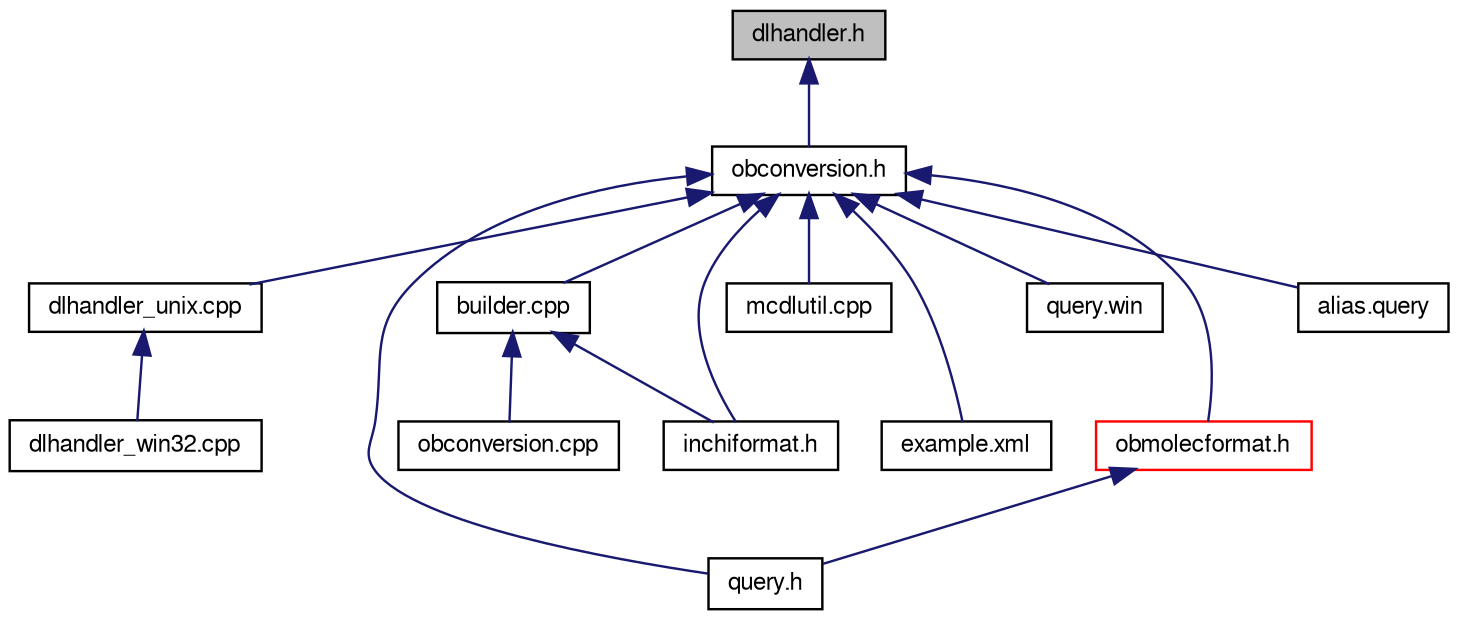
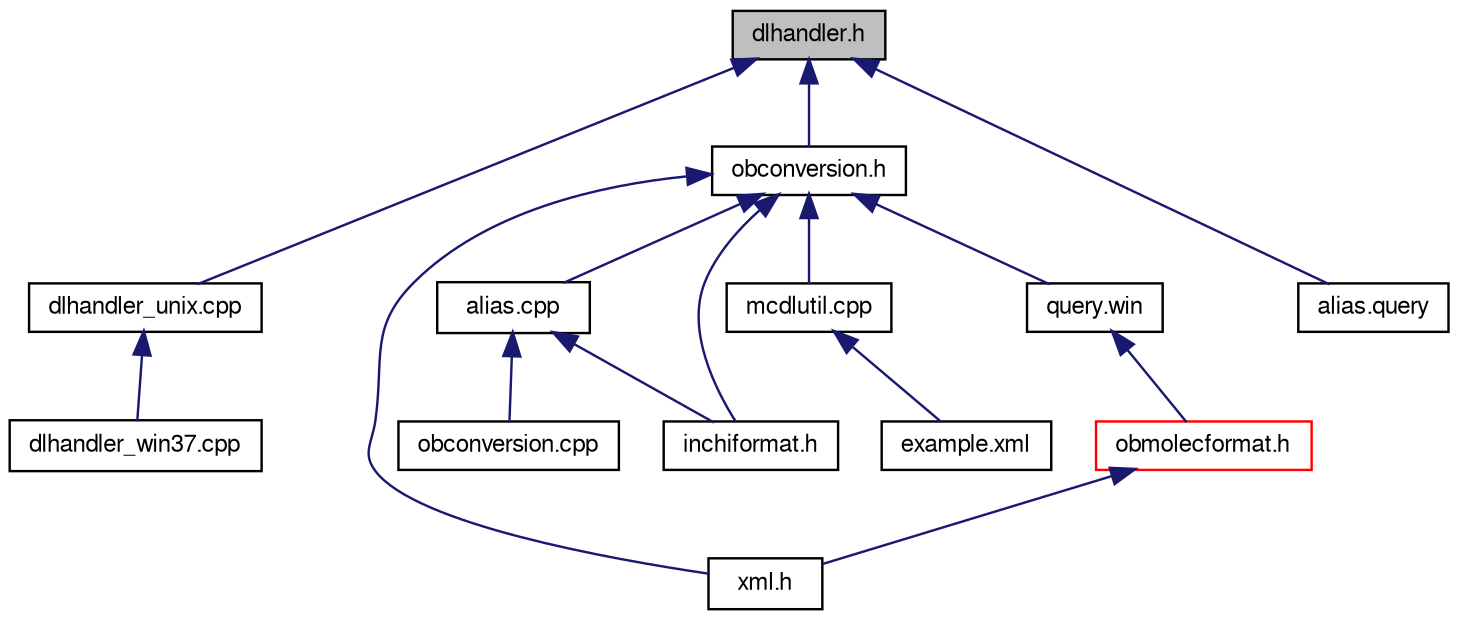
(1114, 227) -> (1157, 386)
(1109, 243) -> (1102, 177)
(425, 250) -> (466, 176)
(926, 307) -> (897, 385)
(514, 308) -> (514, 308)
(136, 446) -> (136, 446)
(765, 584) -> (765, 584)
